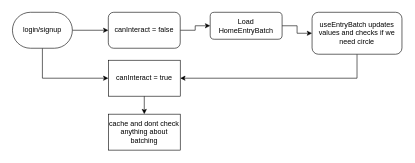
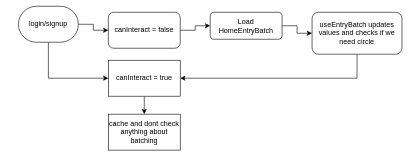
(42, 30) -> (48, 24)
